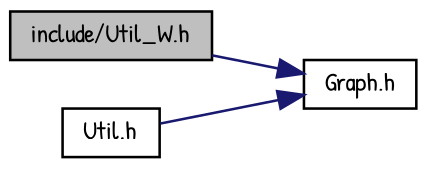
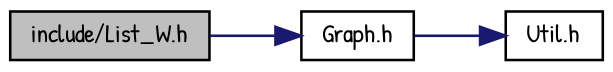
(111, 36) -> (110, 36)
(219, 112) -> (447, 36)
